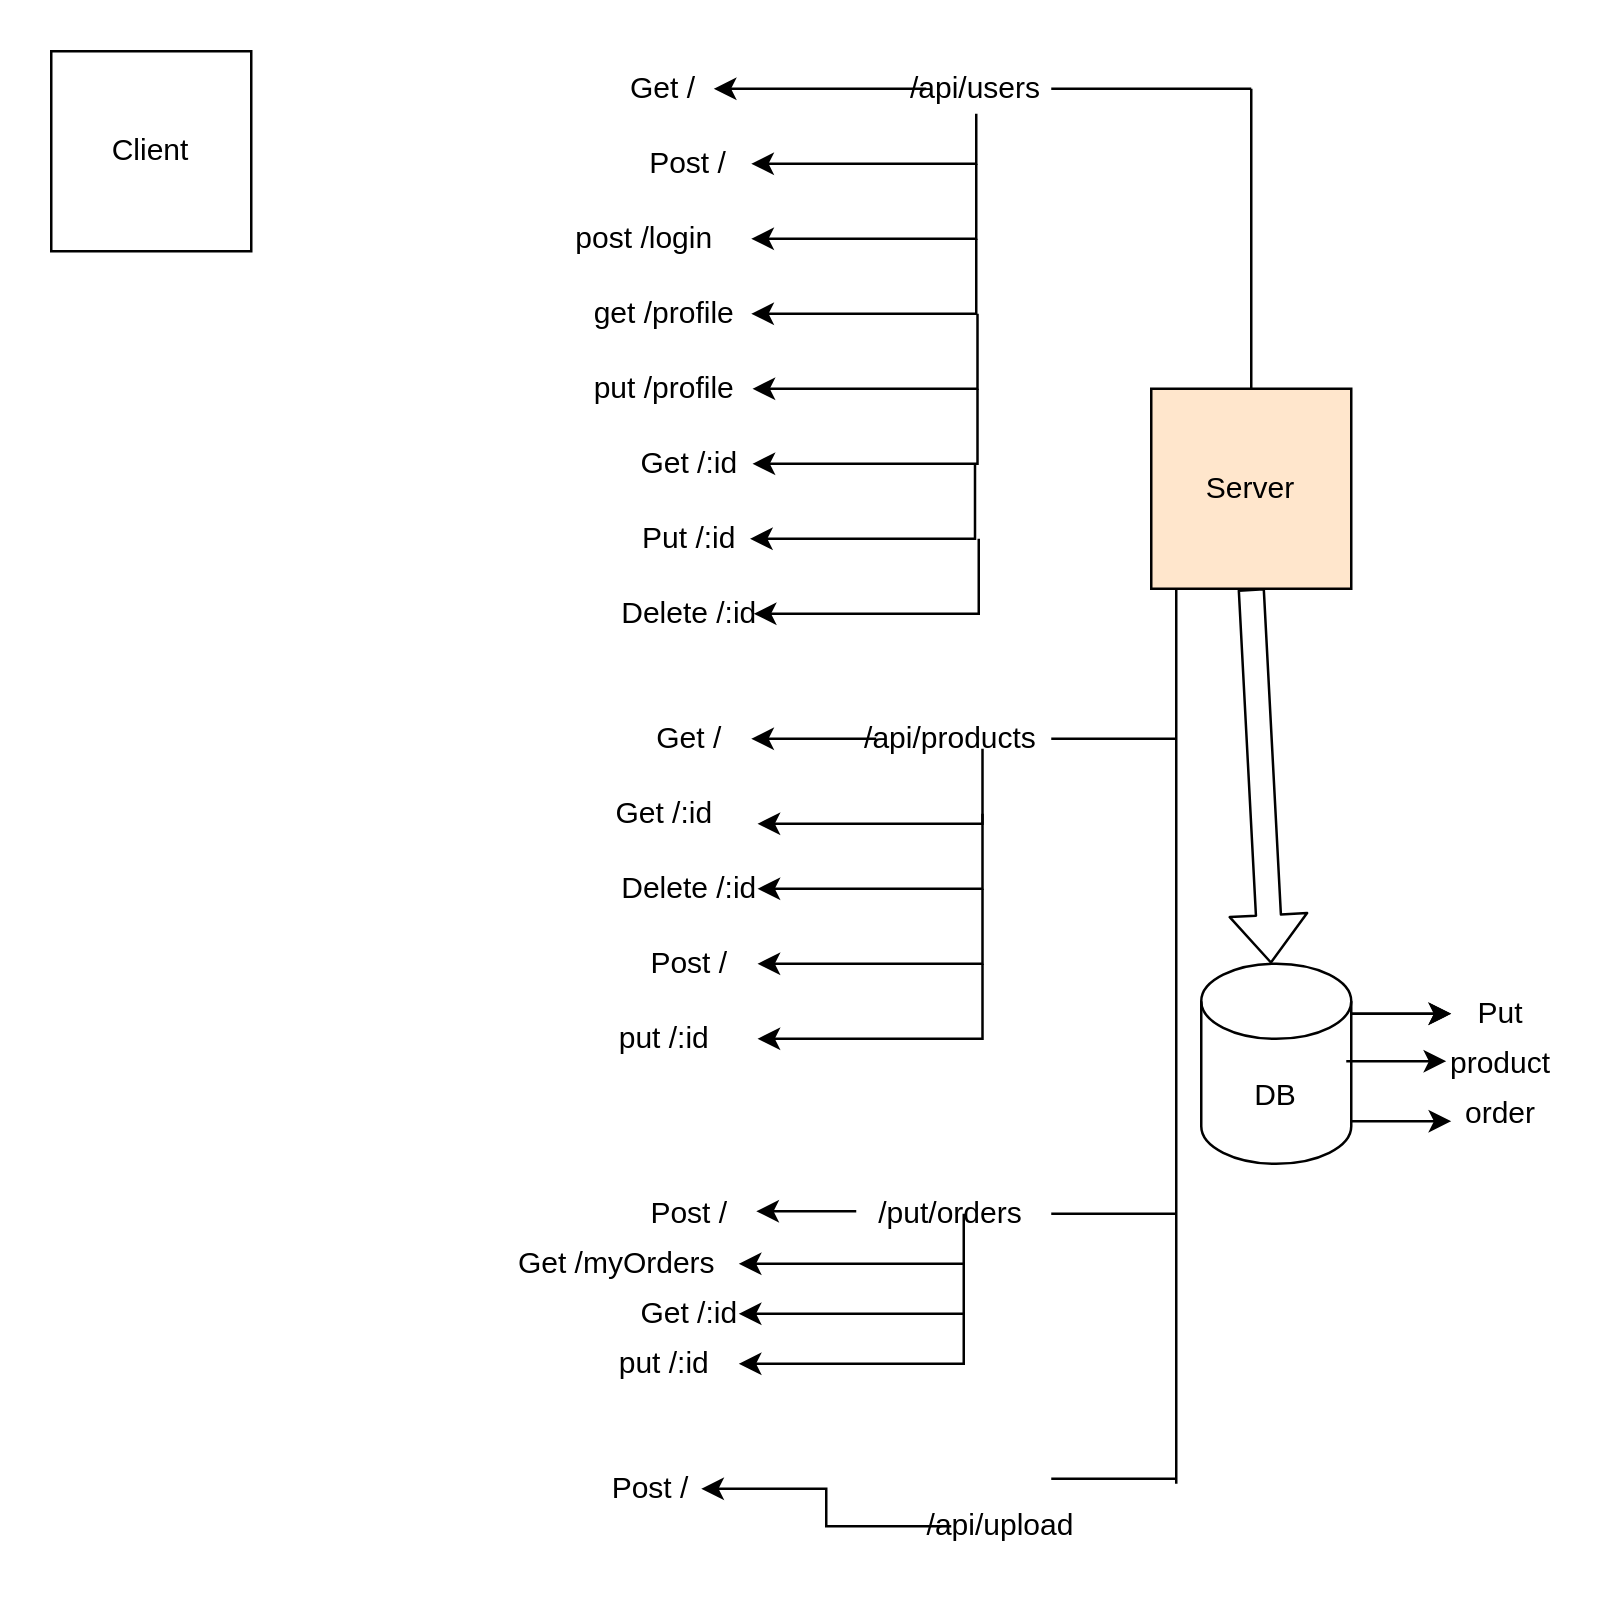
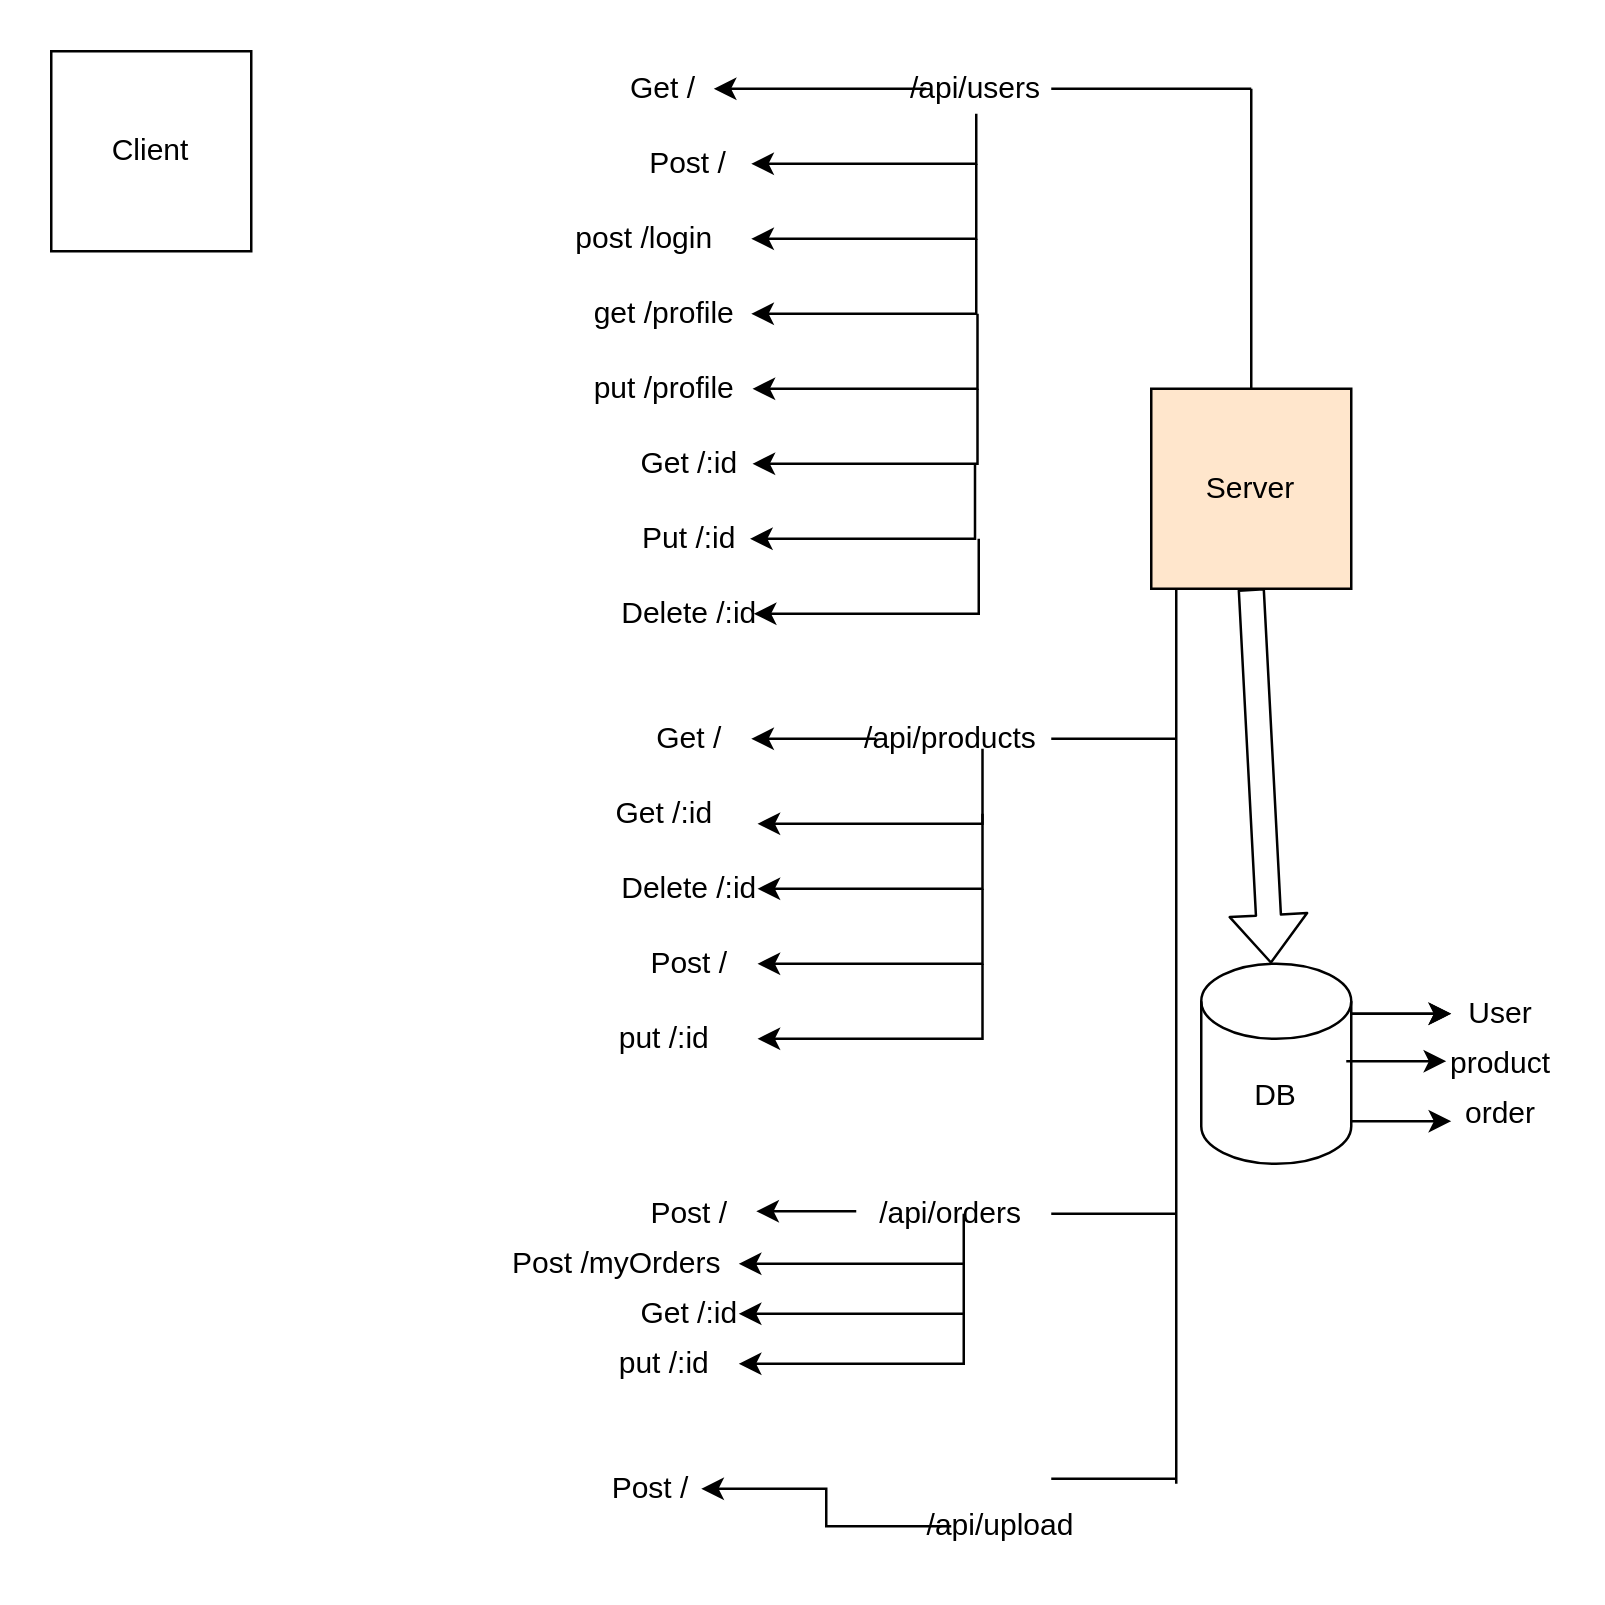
(1501, 1014) -> (1501, 1014)
(951, 1214) -> (951, 1214)
(618, 1264) -> (618, 1264)
